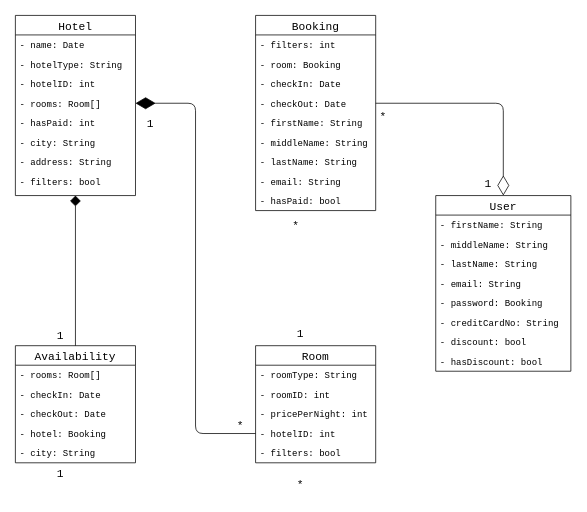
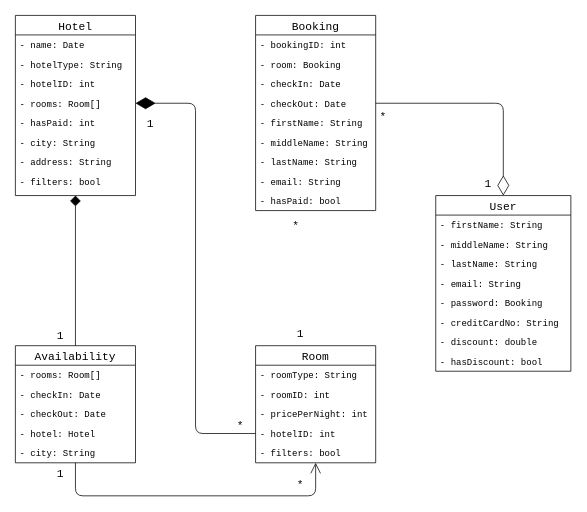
(288, 45) -> (294, 45)
(474, 342) -> (479, 342)
(54, 434) -> (49, 434)
none -> (194, 495)
